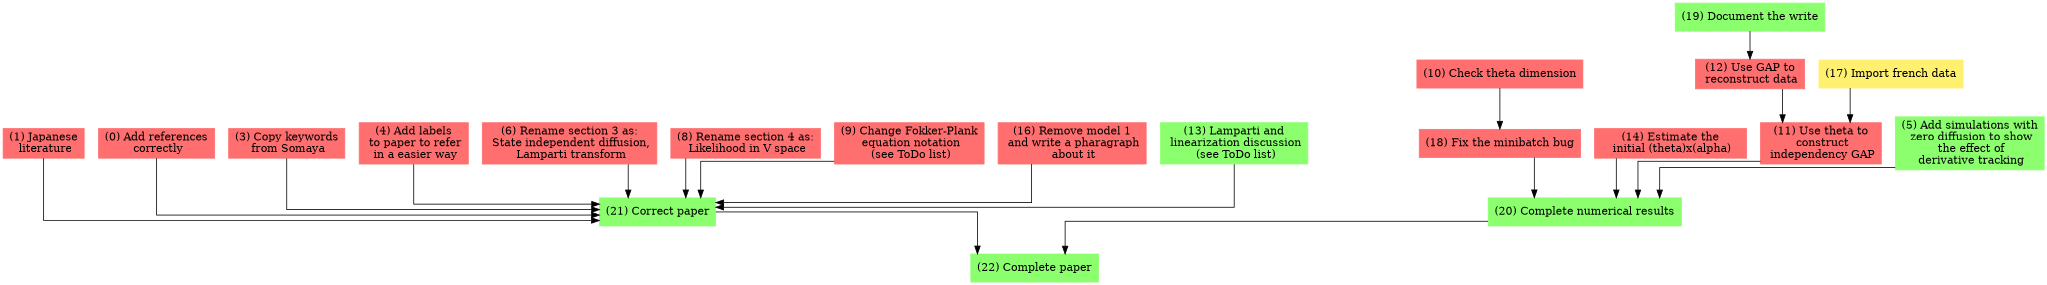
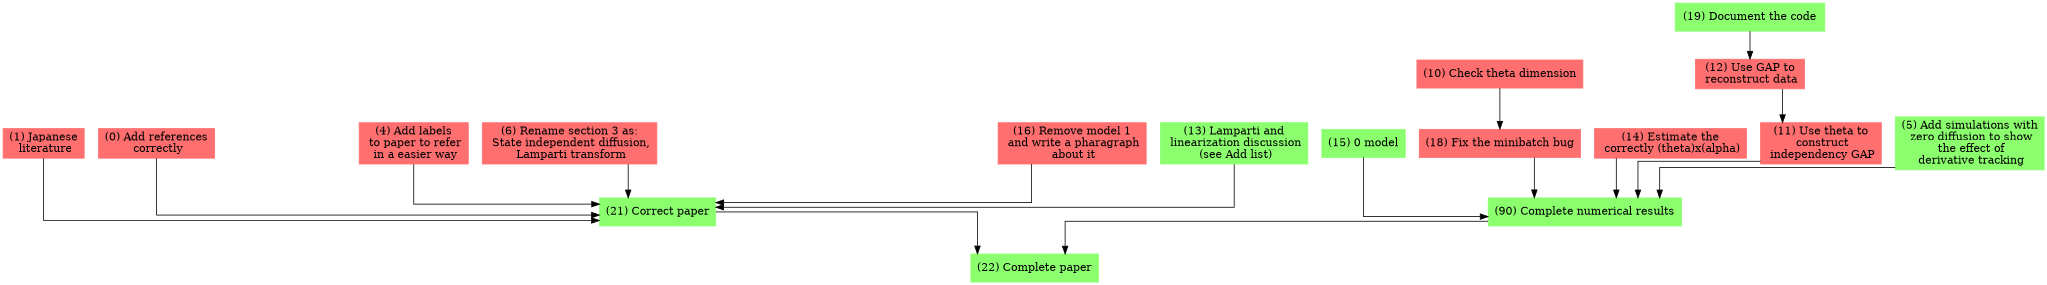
(1750, 17) -> (1750, 17)
(1891, 74) -> none
(287, 143) -> none
(746, 143) -> none
(909, 143) -> none
(1234, 143) -> (1234, 143)
none -> (1364, 143)
(1671, 143) -> (1671, 143)
(1585, 212) -> (1585, 212)
